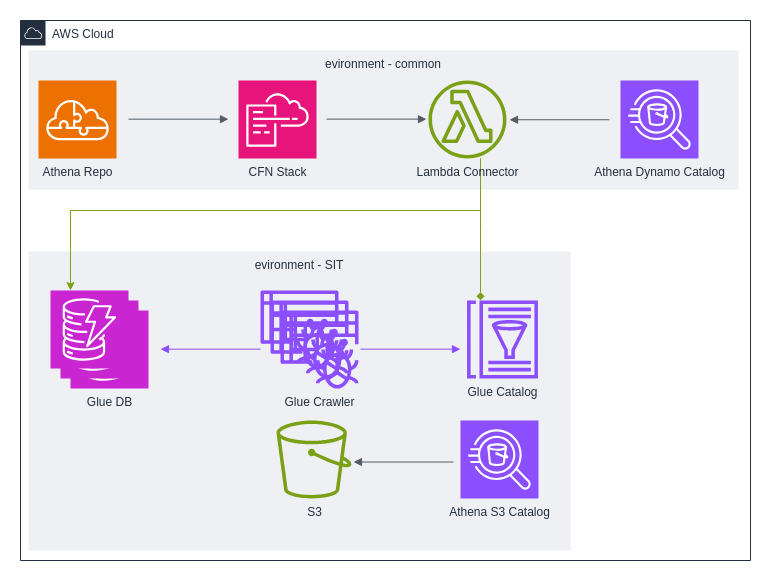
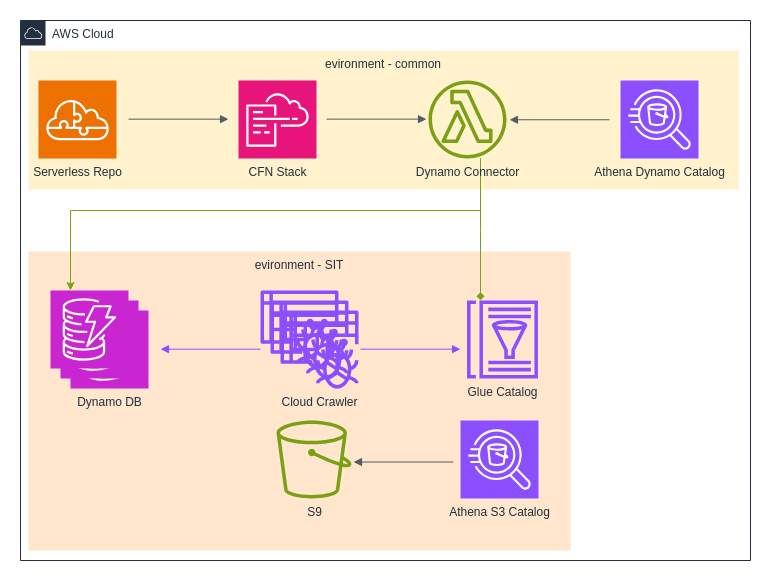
(384, 120) -> (384, 120)
(78, 173) -> (78, 173)
(468, 173) -> (468, 173)
(300, 401) -> (300, 401)
(110, 403) -> (110, 403)
(320, 403) -> (320, 403)
(315, 513) -> (315, 513)
